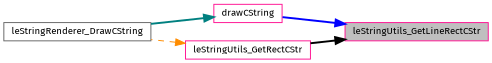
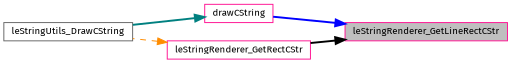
(77, 32) -> (68, 32)
(417, 32) -> (426, 32)
(248, 50) -> (239, 50)
